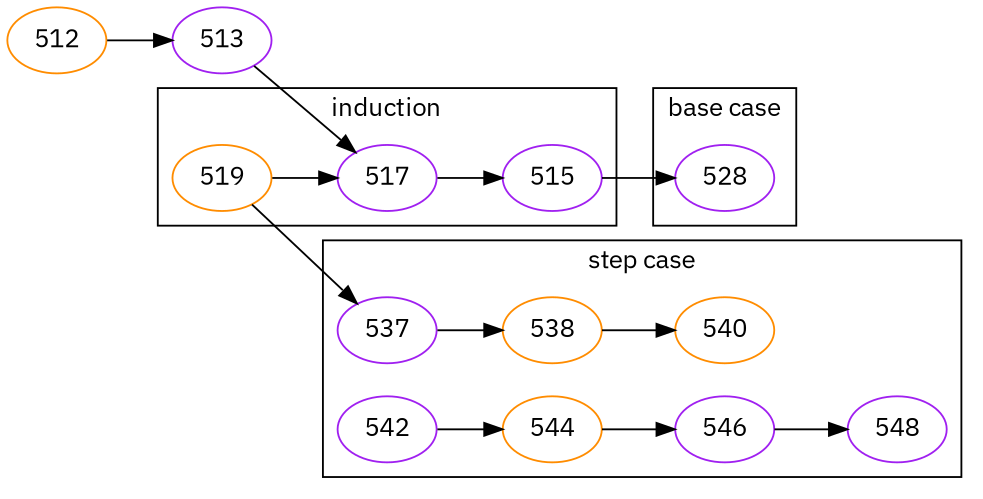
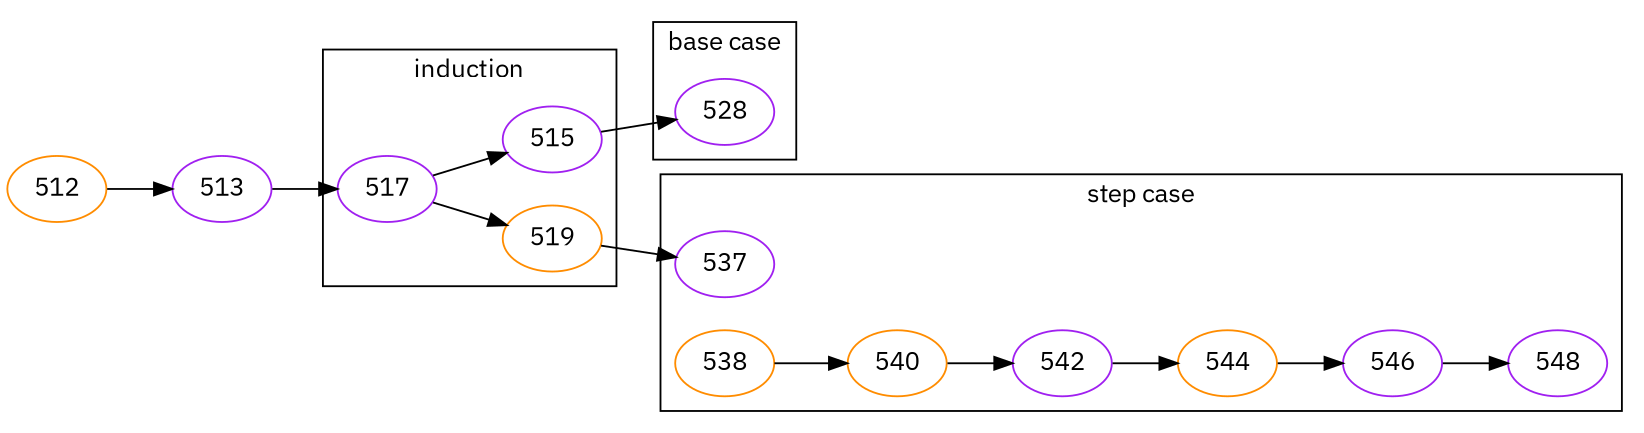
(296, 178) -> (461, 211)
(461, 330) -> none
none -> (971, 363)
